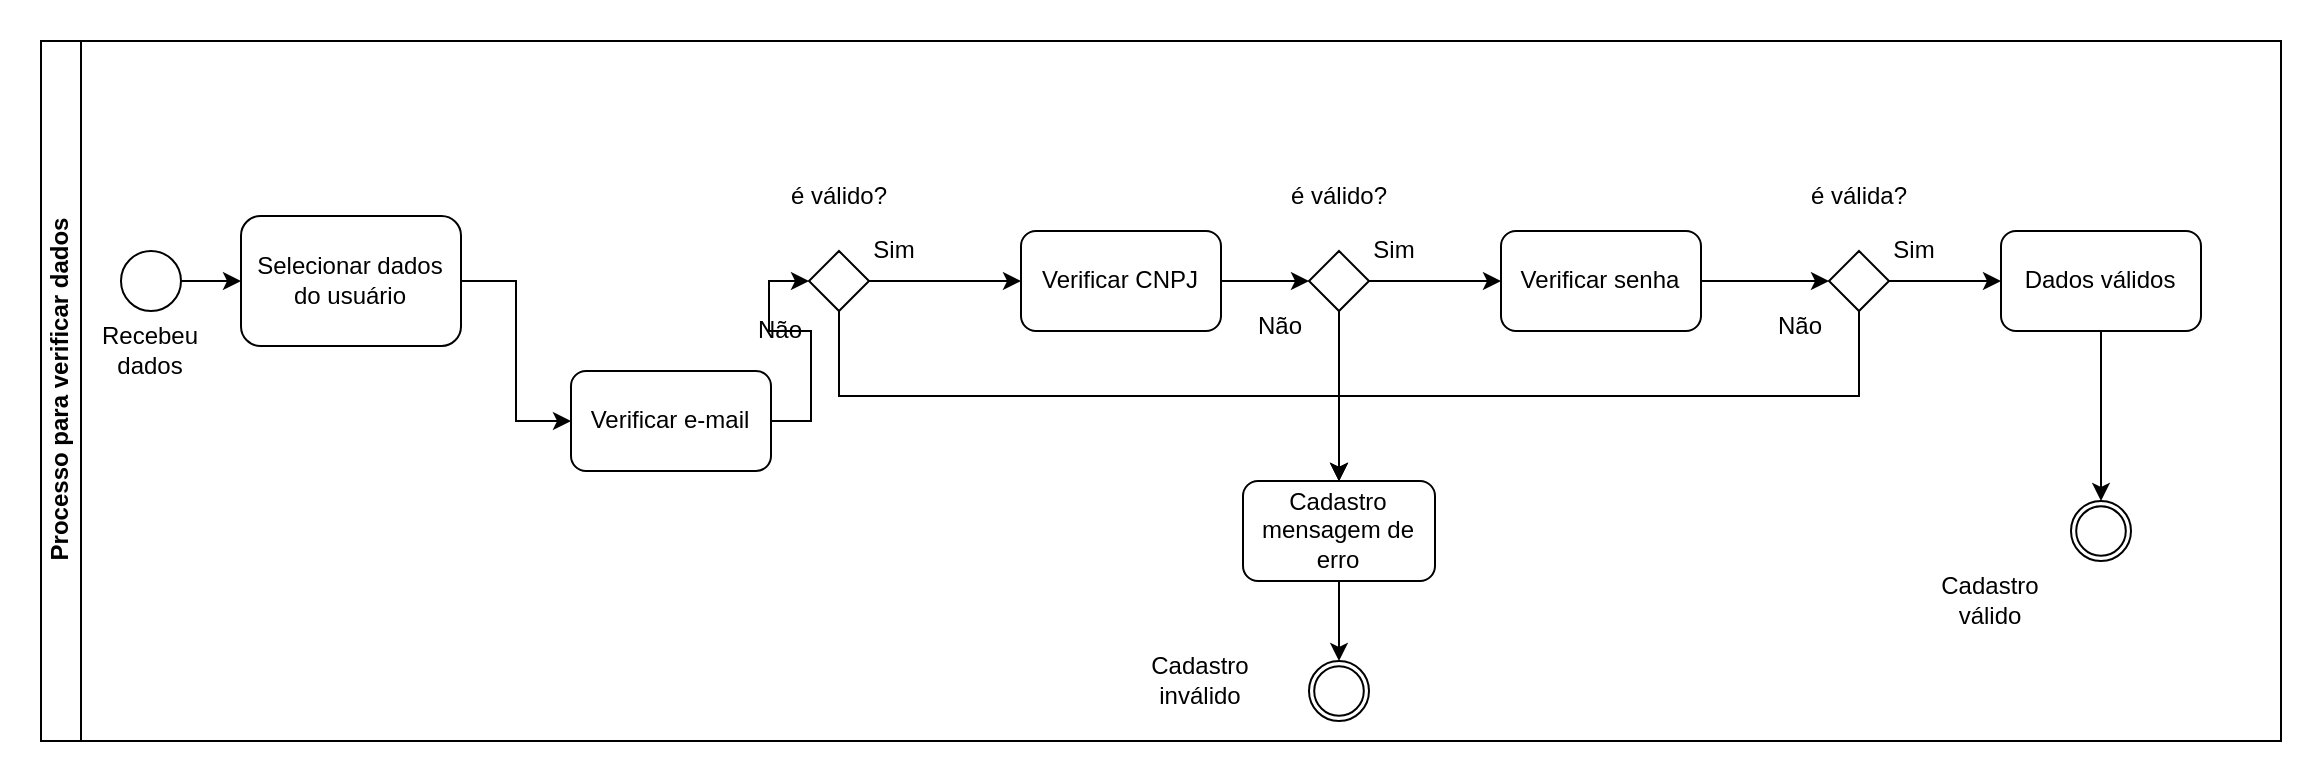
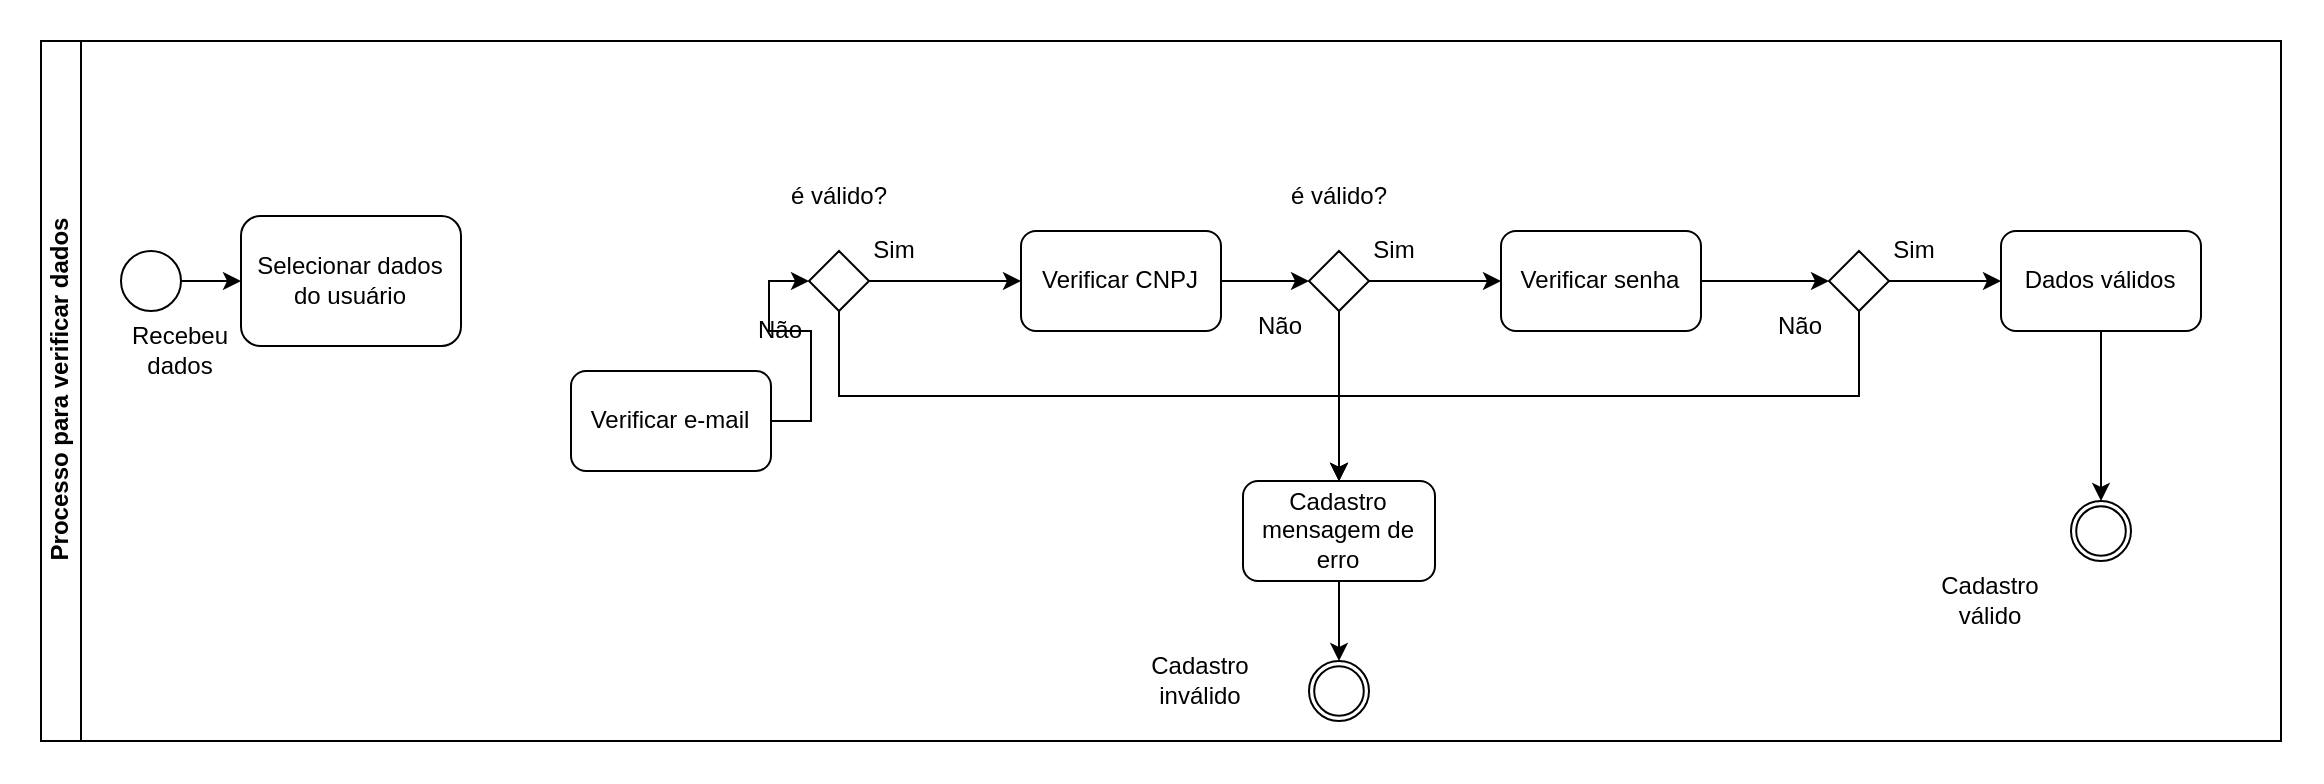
(1859, 196) -> none
(516, 344) -> none
(151, 351) -> (181, 351)
